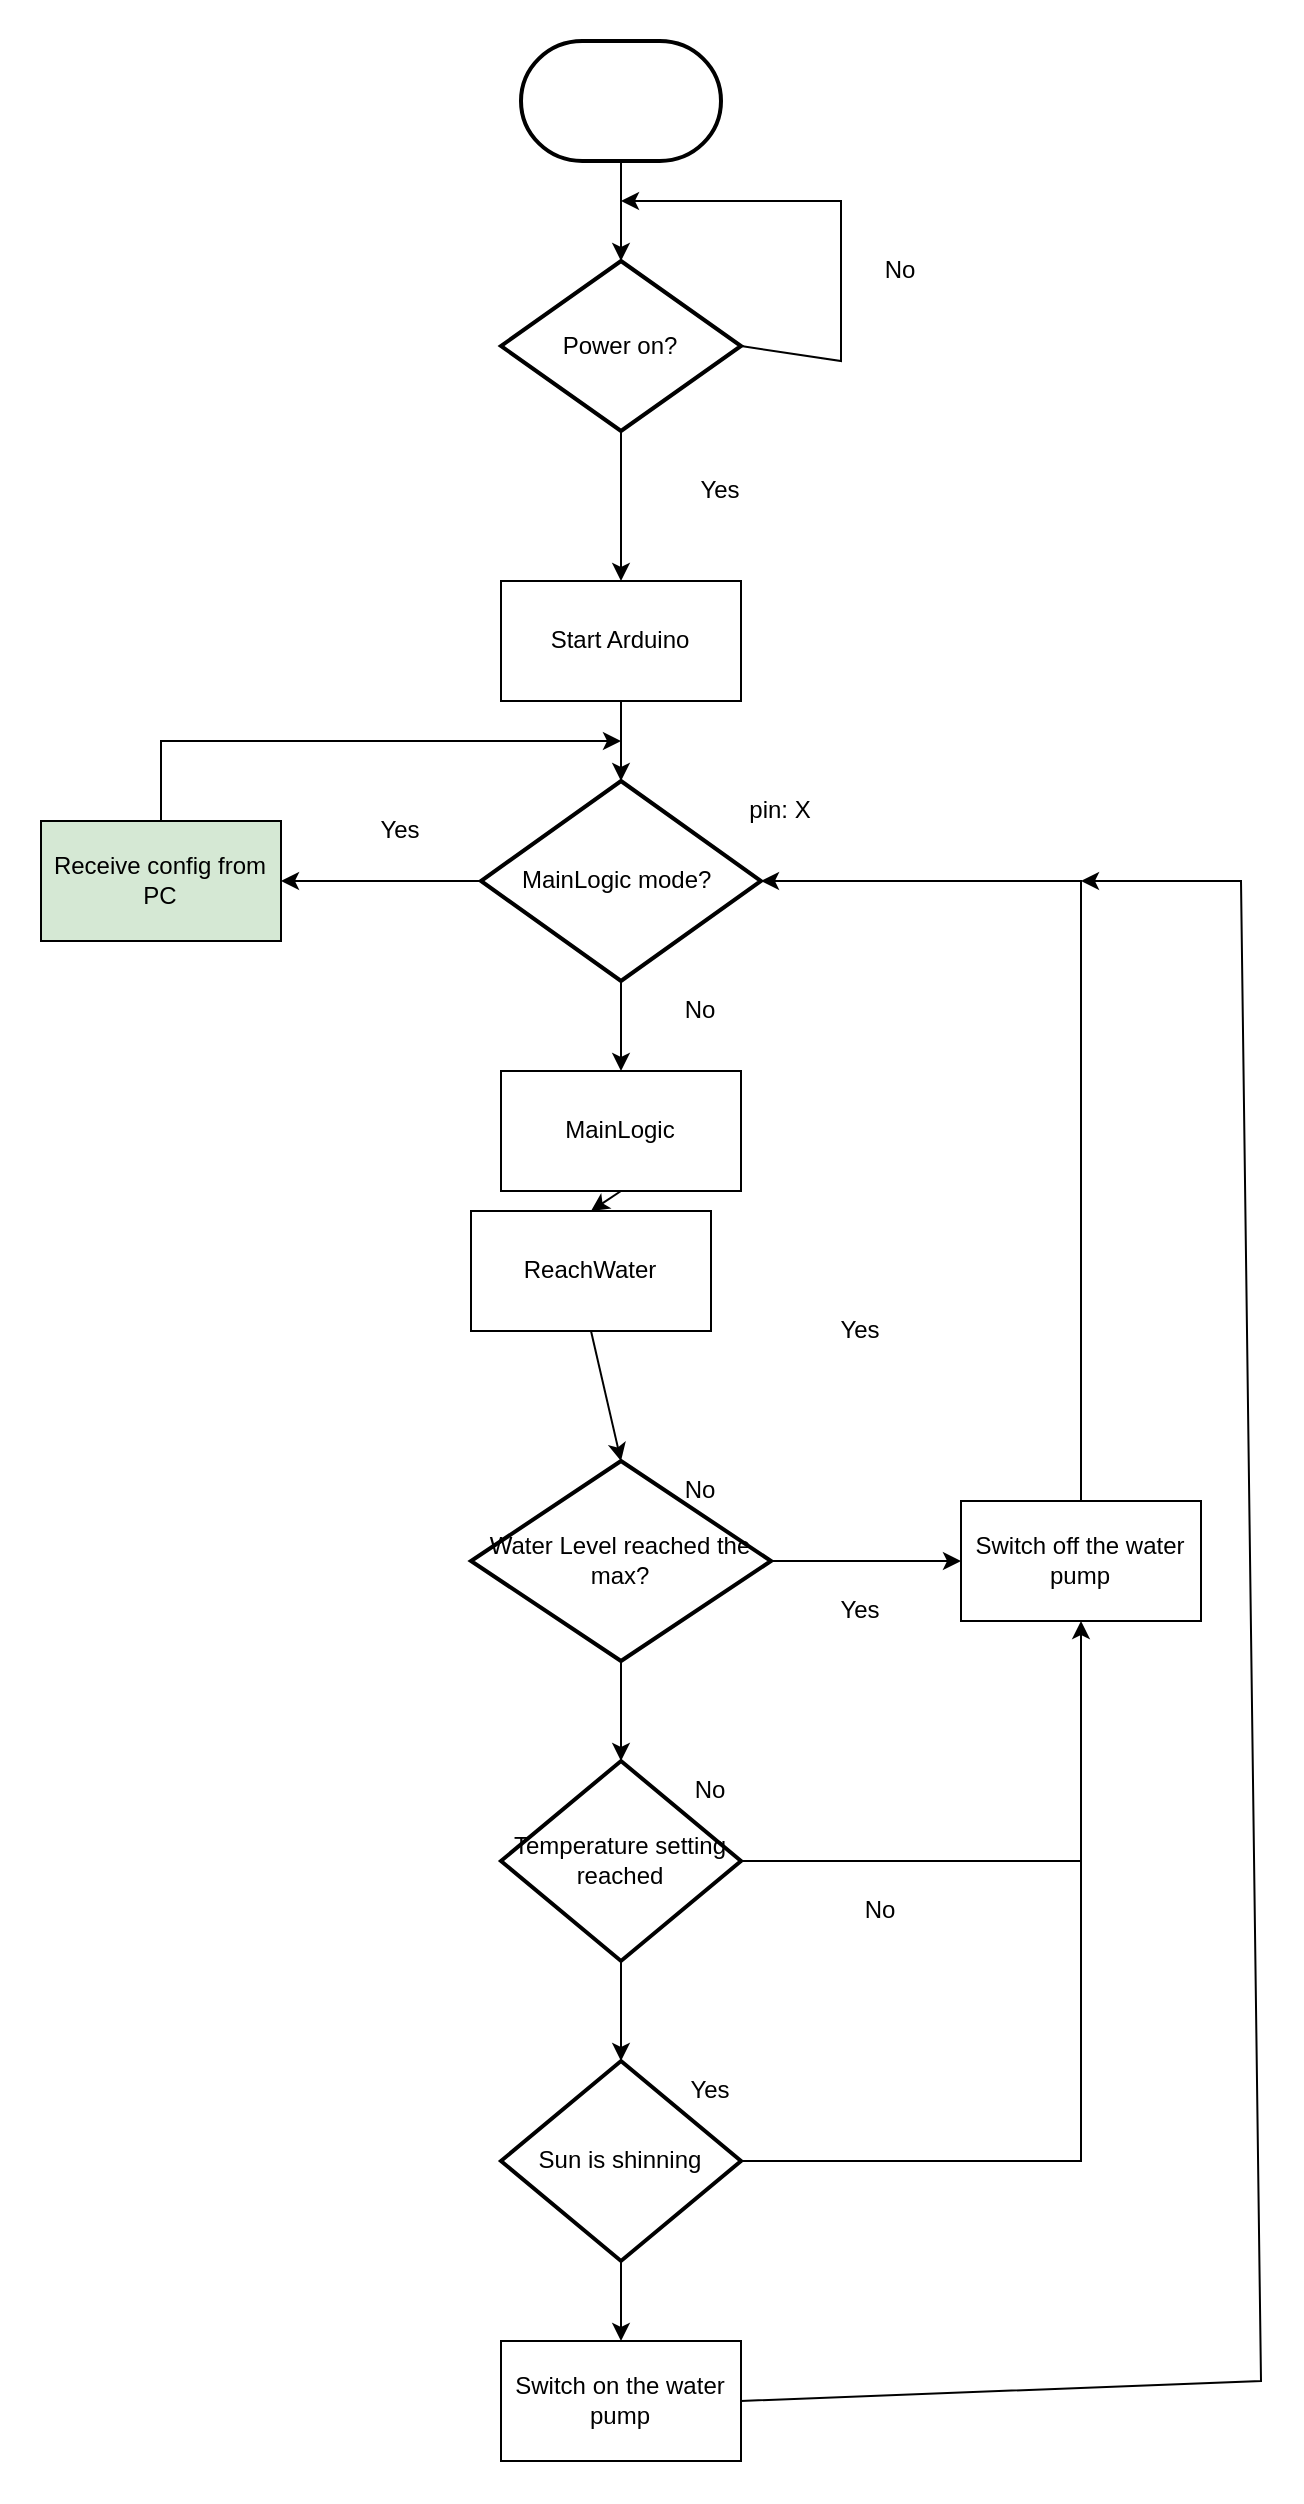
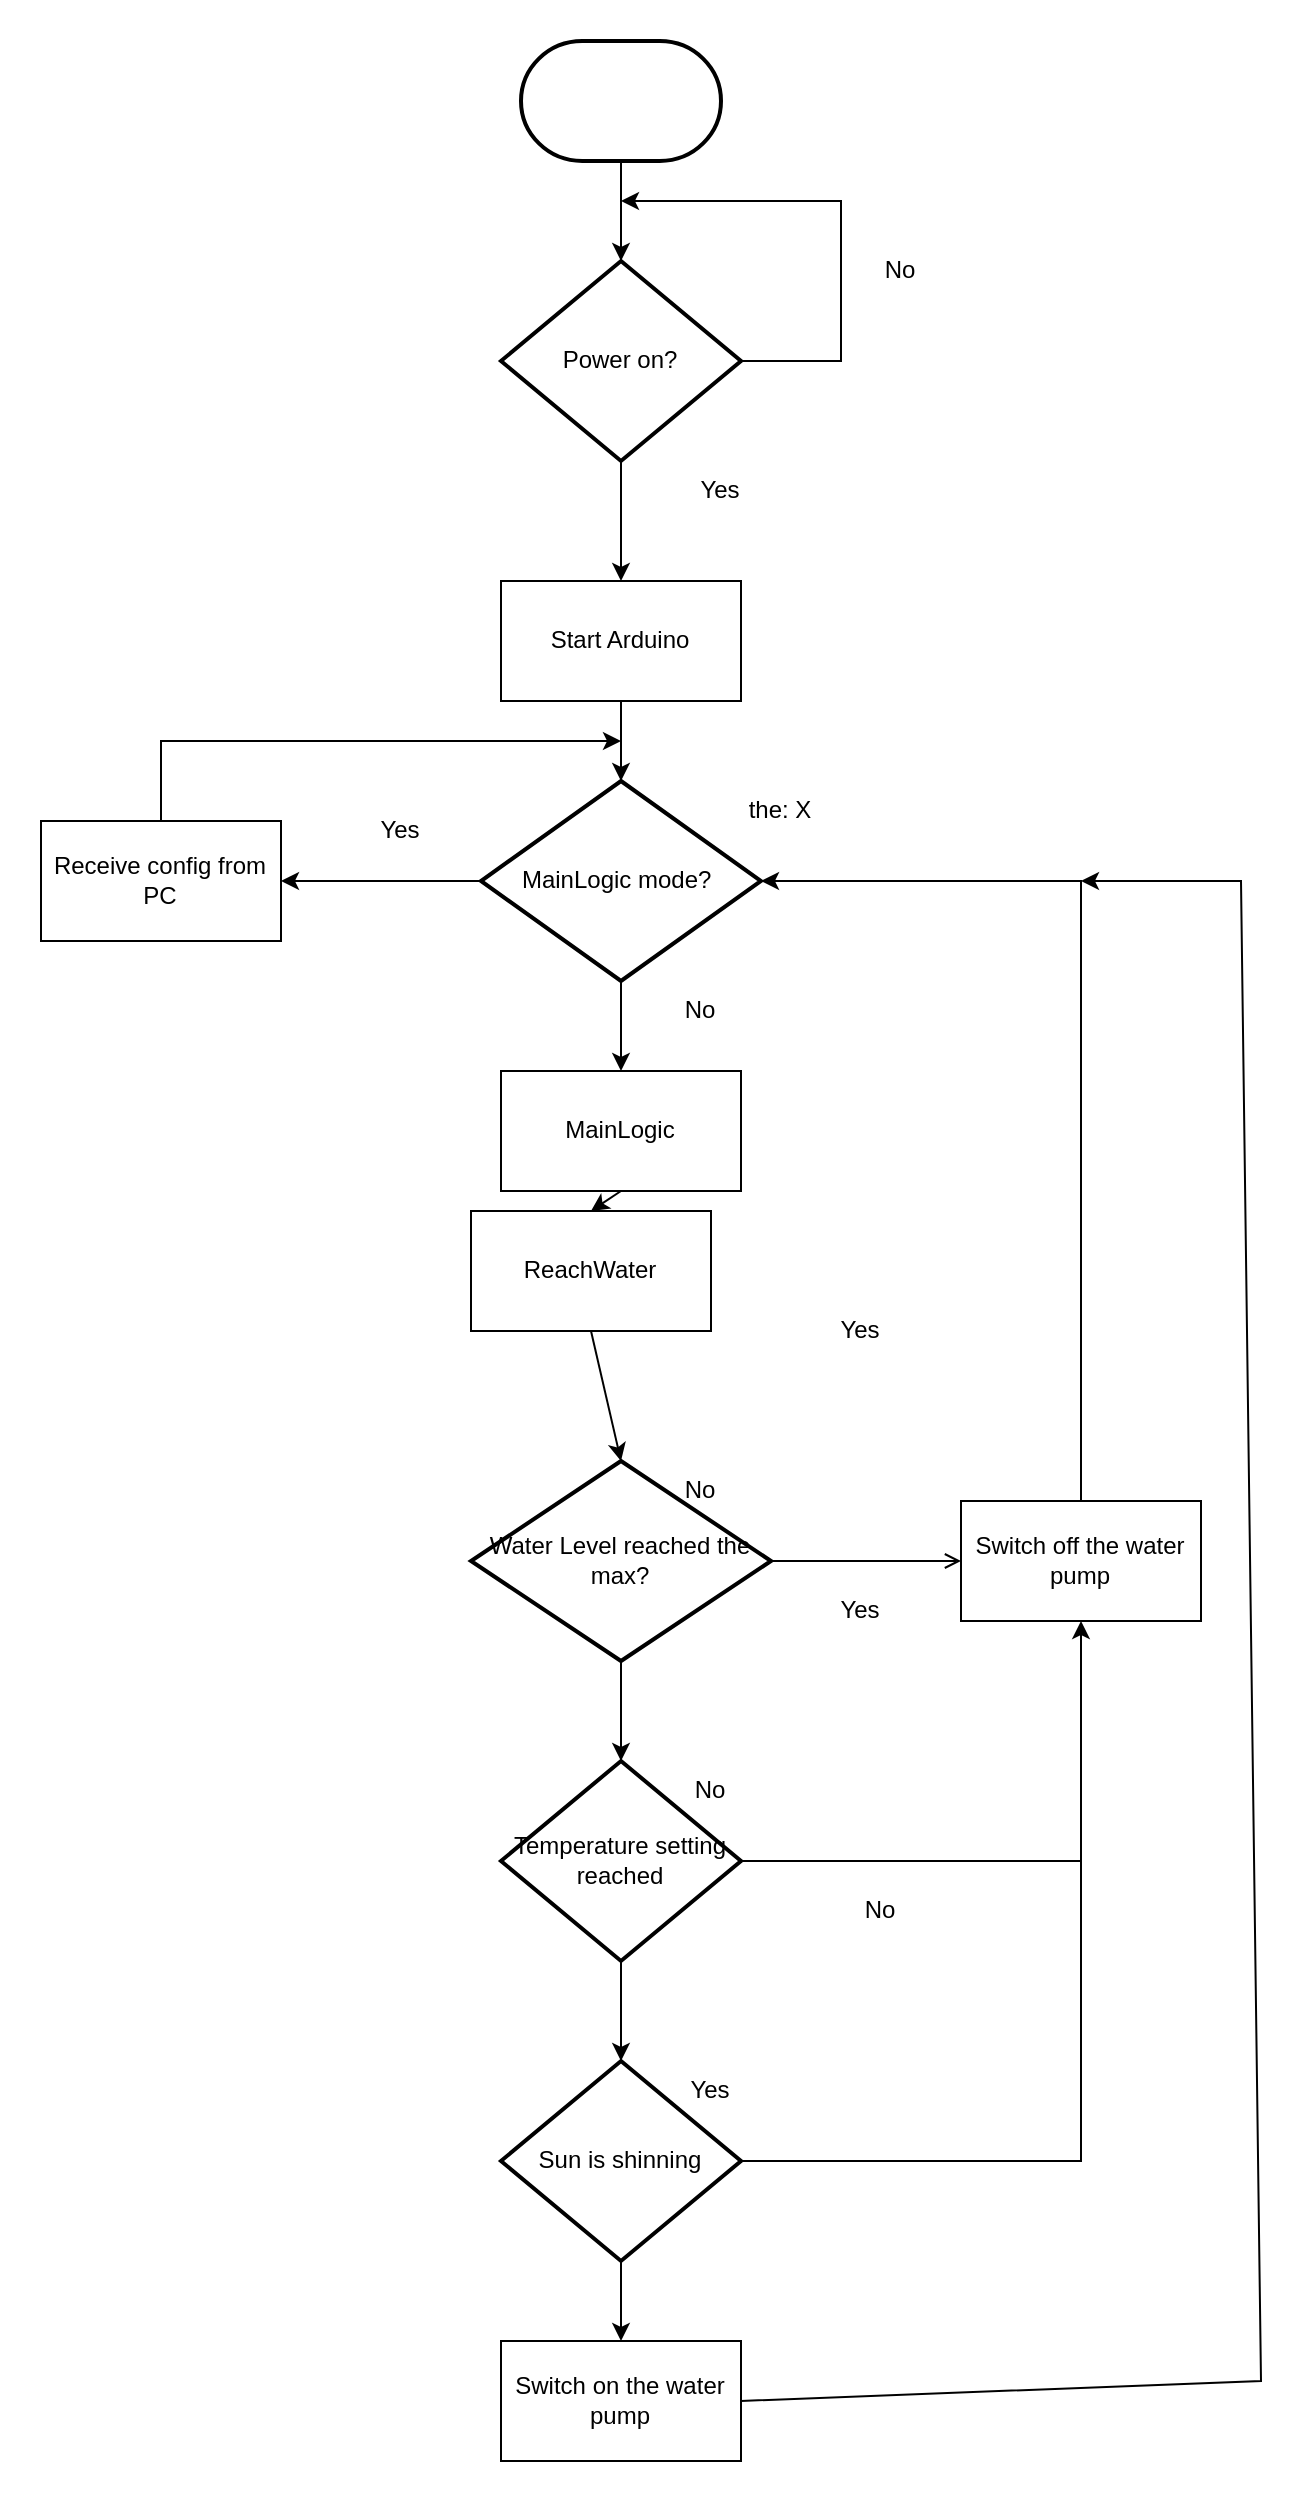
(621, 346) -> (621, 361)
(781, 811) -> (781, 811)
(161, 881) -> (161, 881)
(946, 1561) -> (948, 1561)
